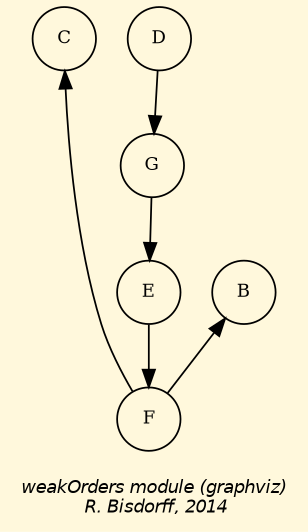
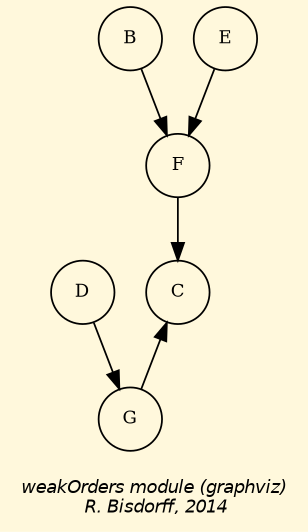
(151, 220) -> (151, 364)
(191, 363) -> (151, 94)
